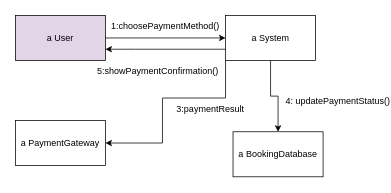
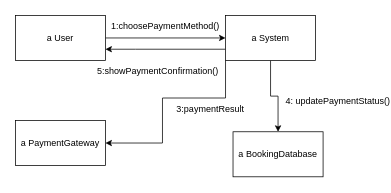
(60, 38) -> (60, 38)
